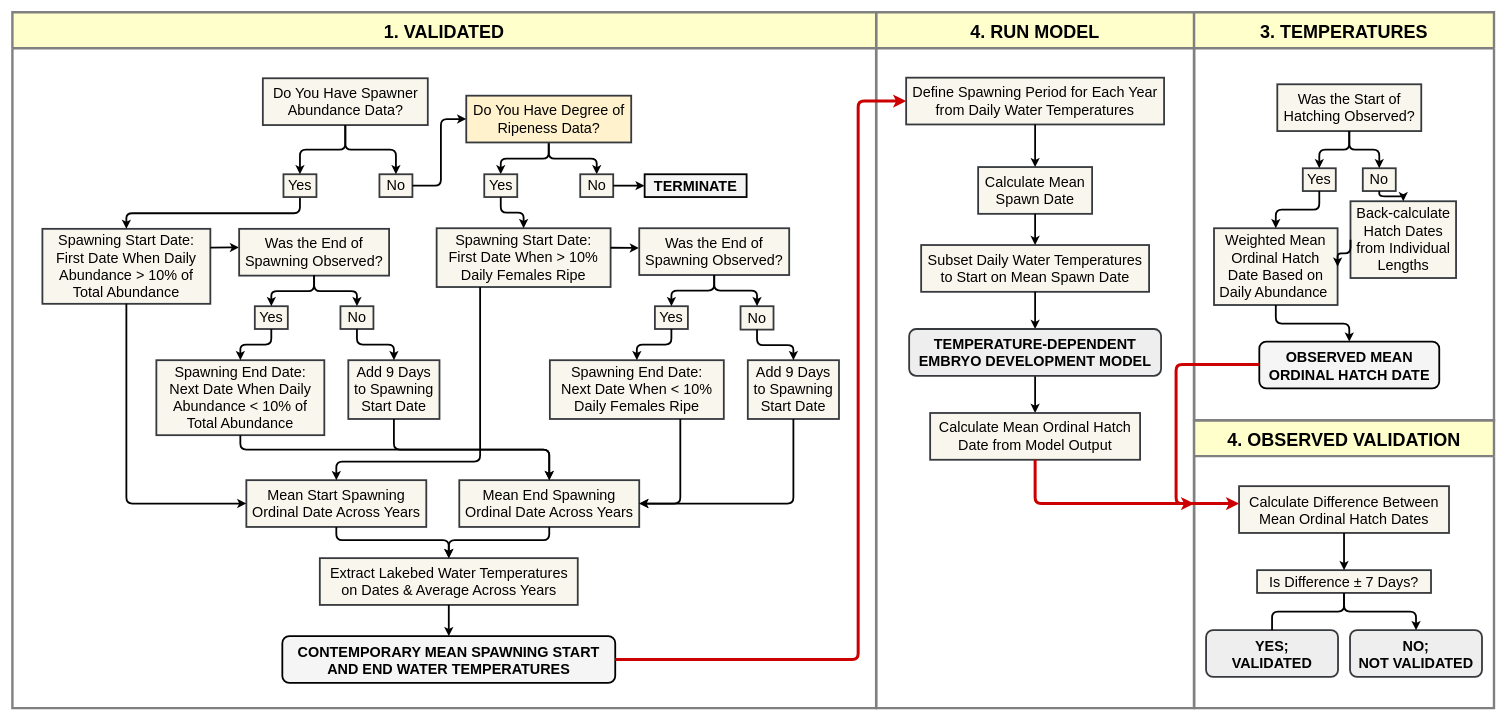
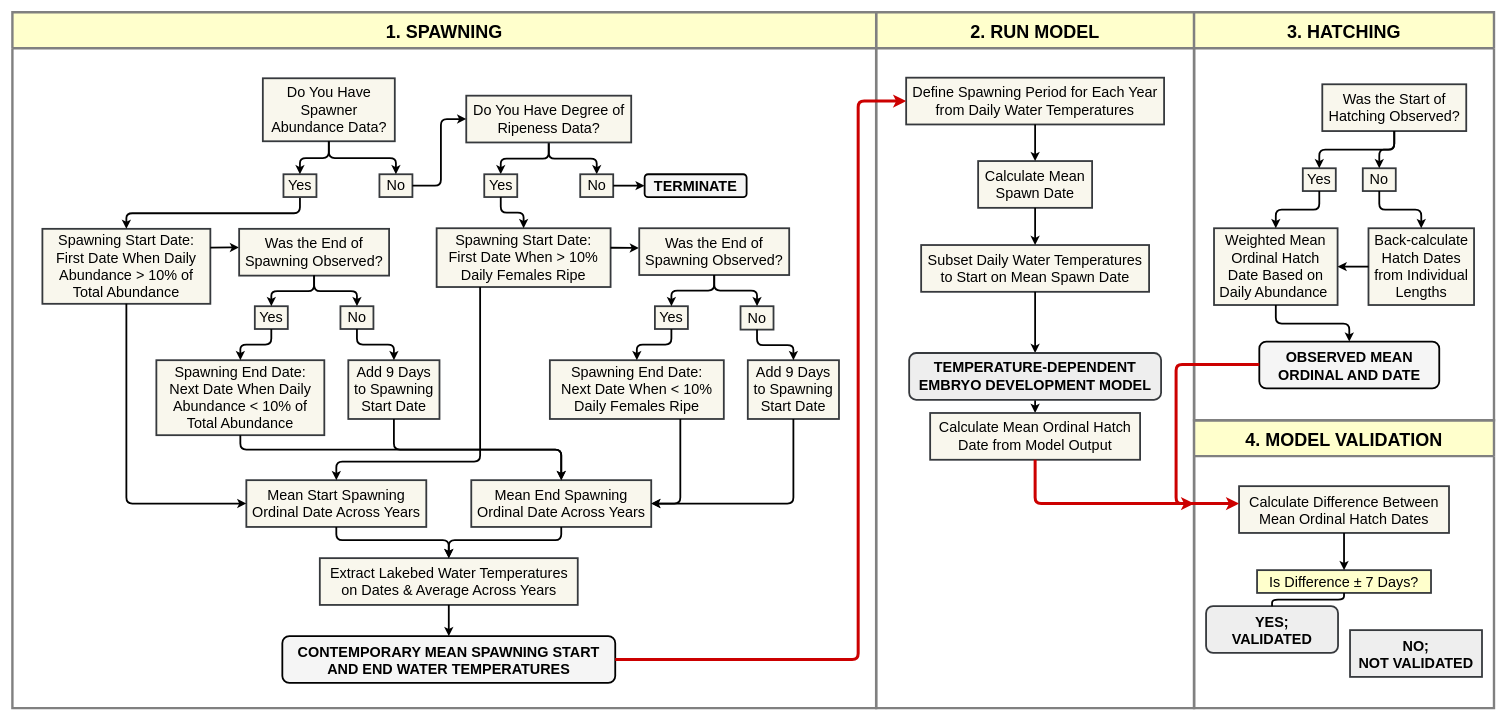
(444, 32) -> (444, 32)
(1035, 32) -> (1035, 32)
(1344, 32) -> (1344, 32)
(345, 102) -> (329, 110)
(1350, 108) -> (1395, 108)
(549, 119) -> (549, 119)
(696, 186) -> (696, 186)
(1035, 191) -> (1035, 185)
(1404, 240) -> (1422, 267)
(1035, 353) -> (1035, 377)
(1350, 365) -> (1350, 365)
(1344, 440) -> (1344, 440)
(549, 504) -> (561, 504)
(1344, 582) -> (1344, 582)
(1384, 612) -> none
(1272, 654) -> (1272, 630)
(1416, 654) -> (1416, 654)
